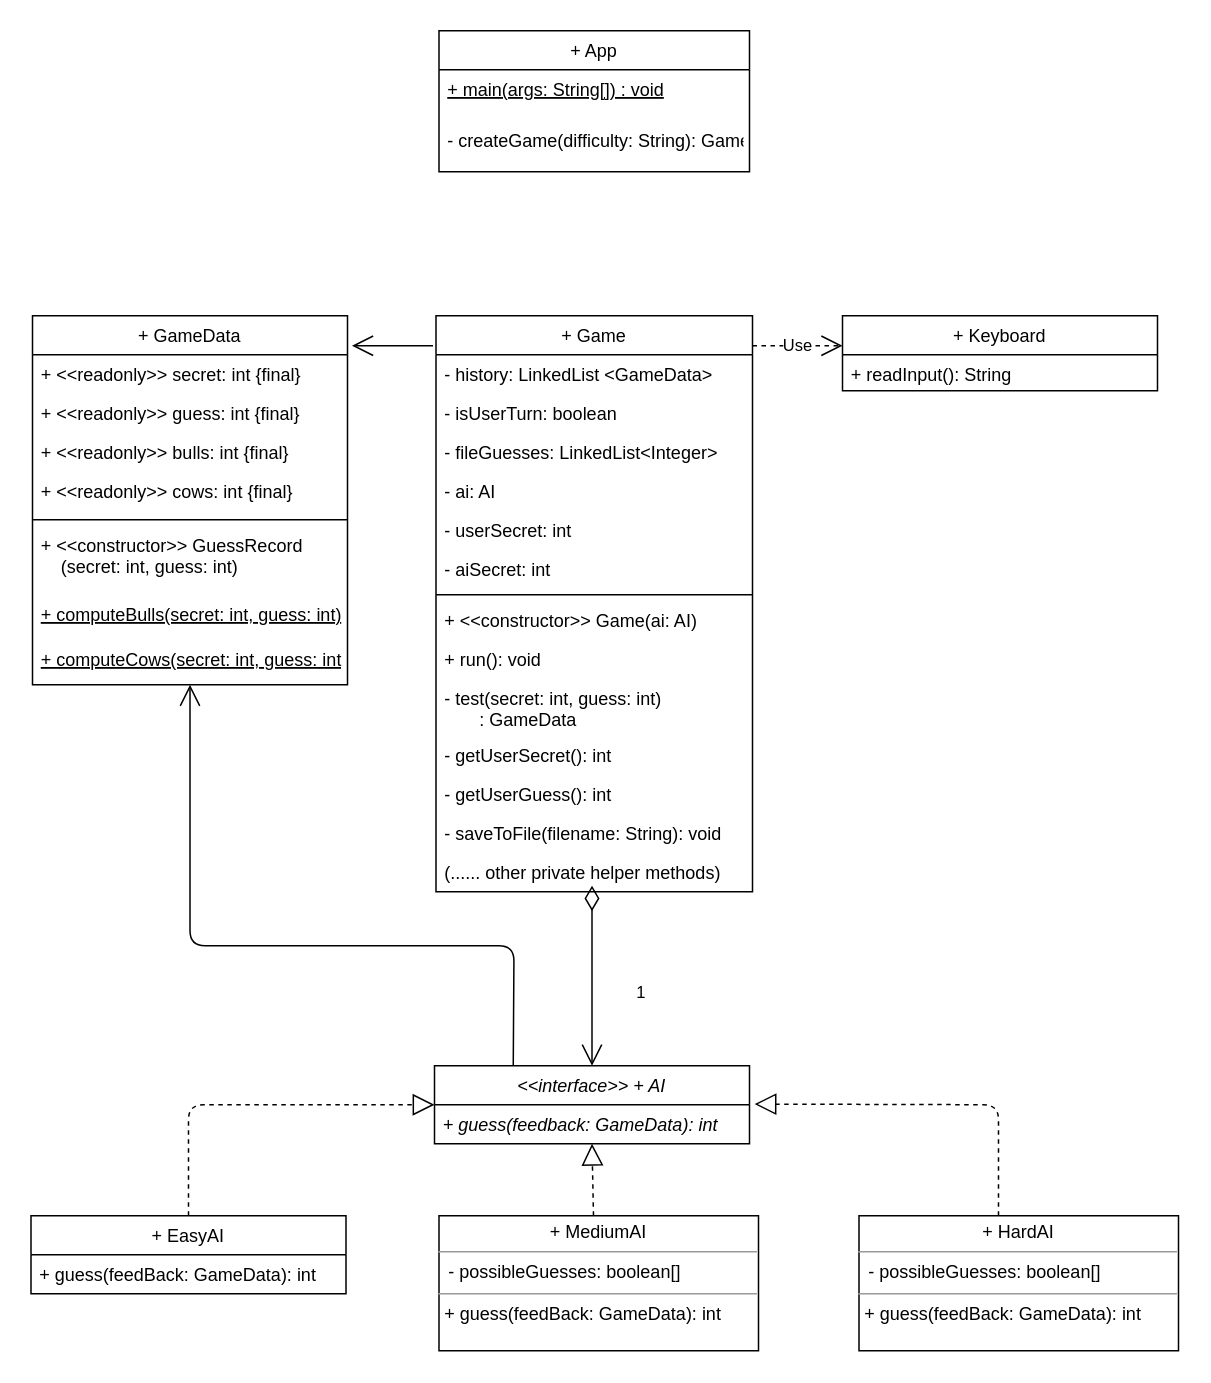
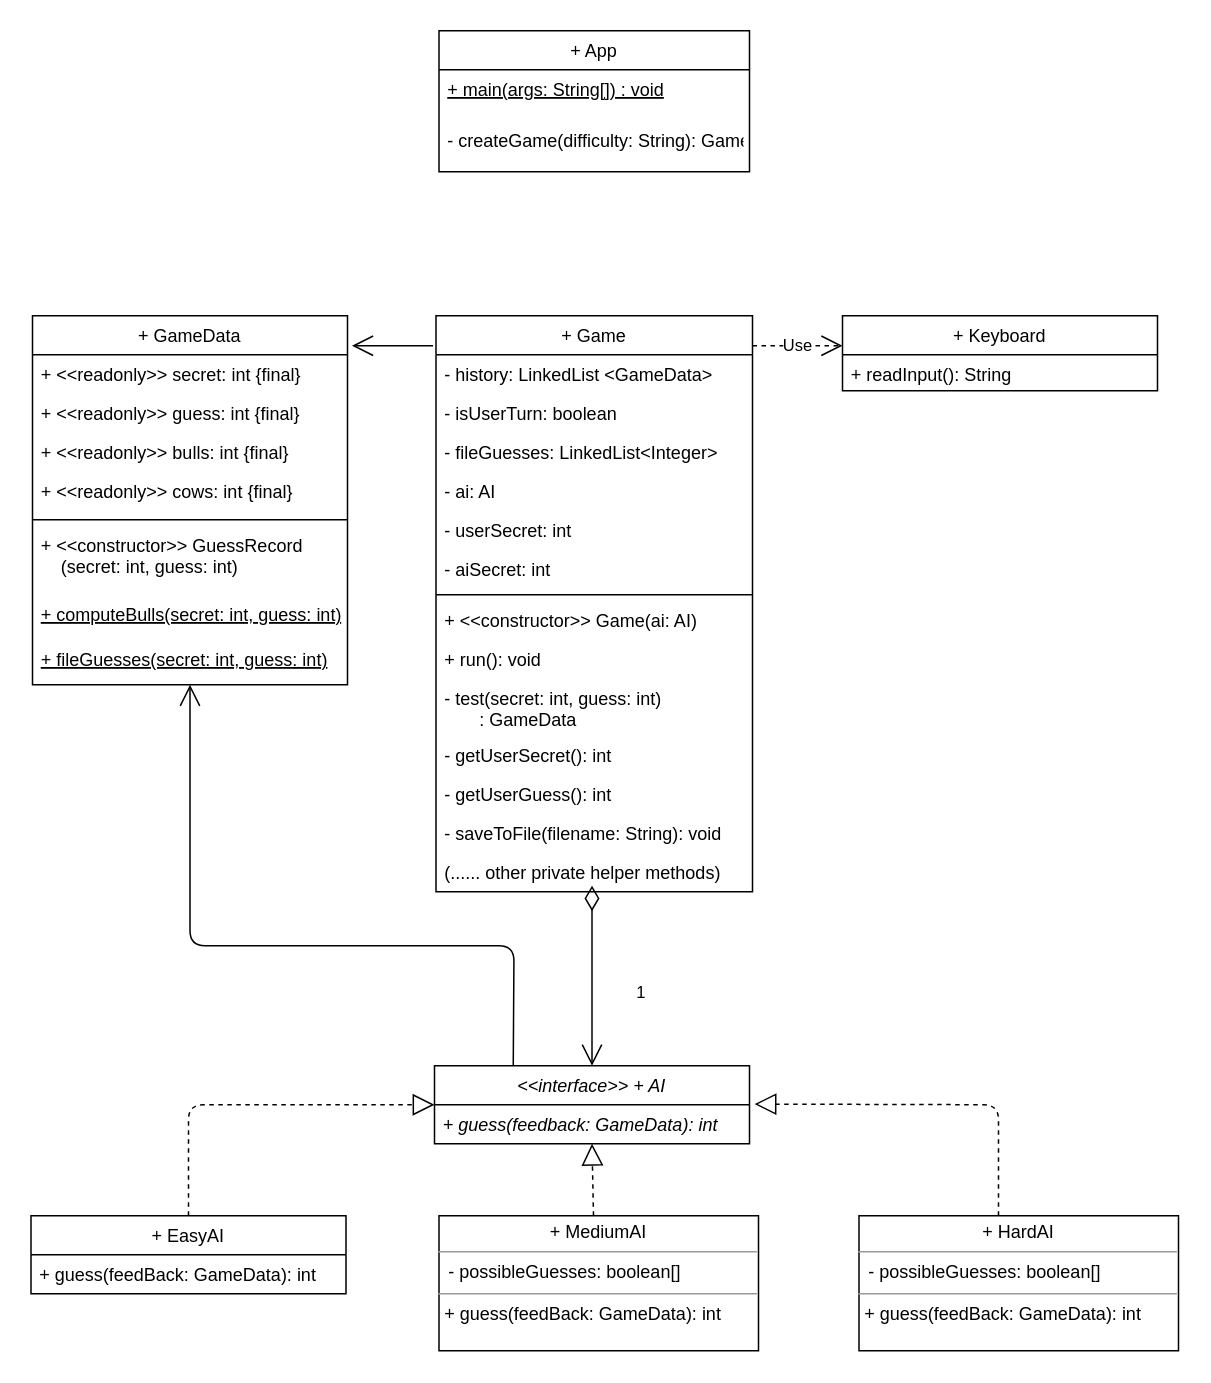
(211, 660) -> (206, 660)
